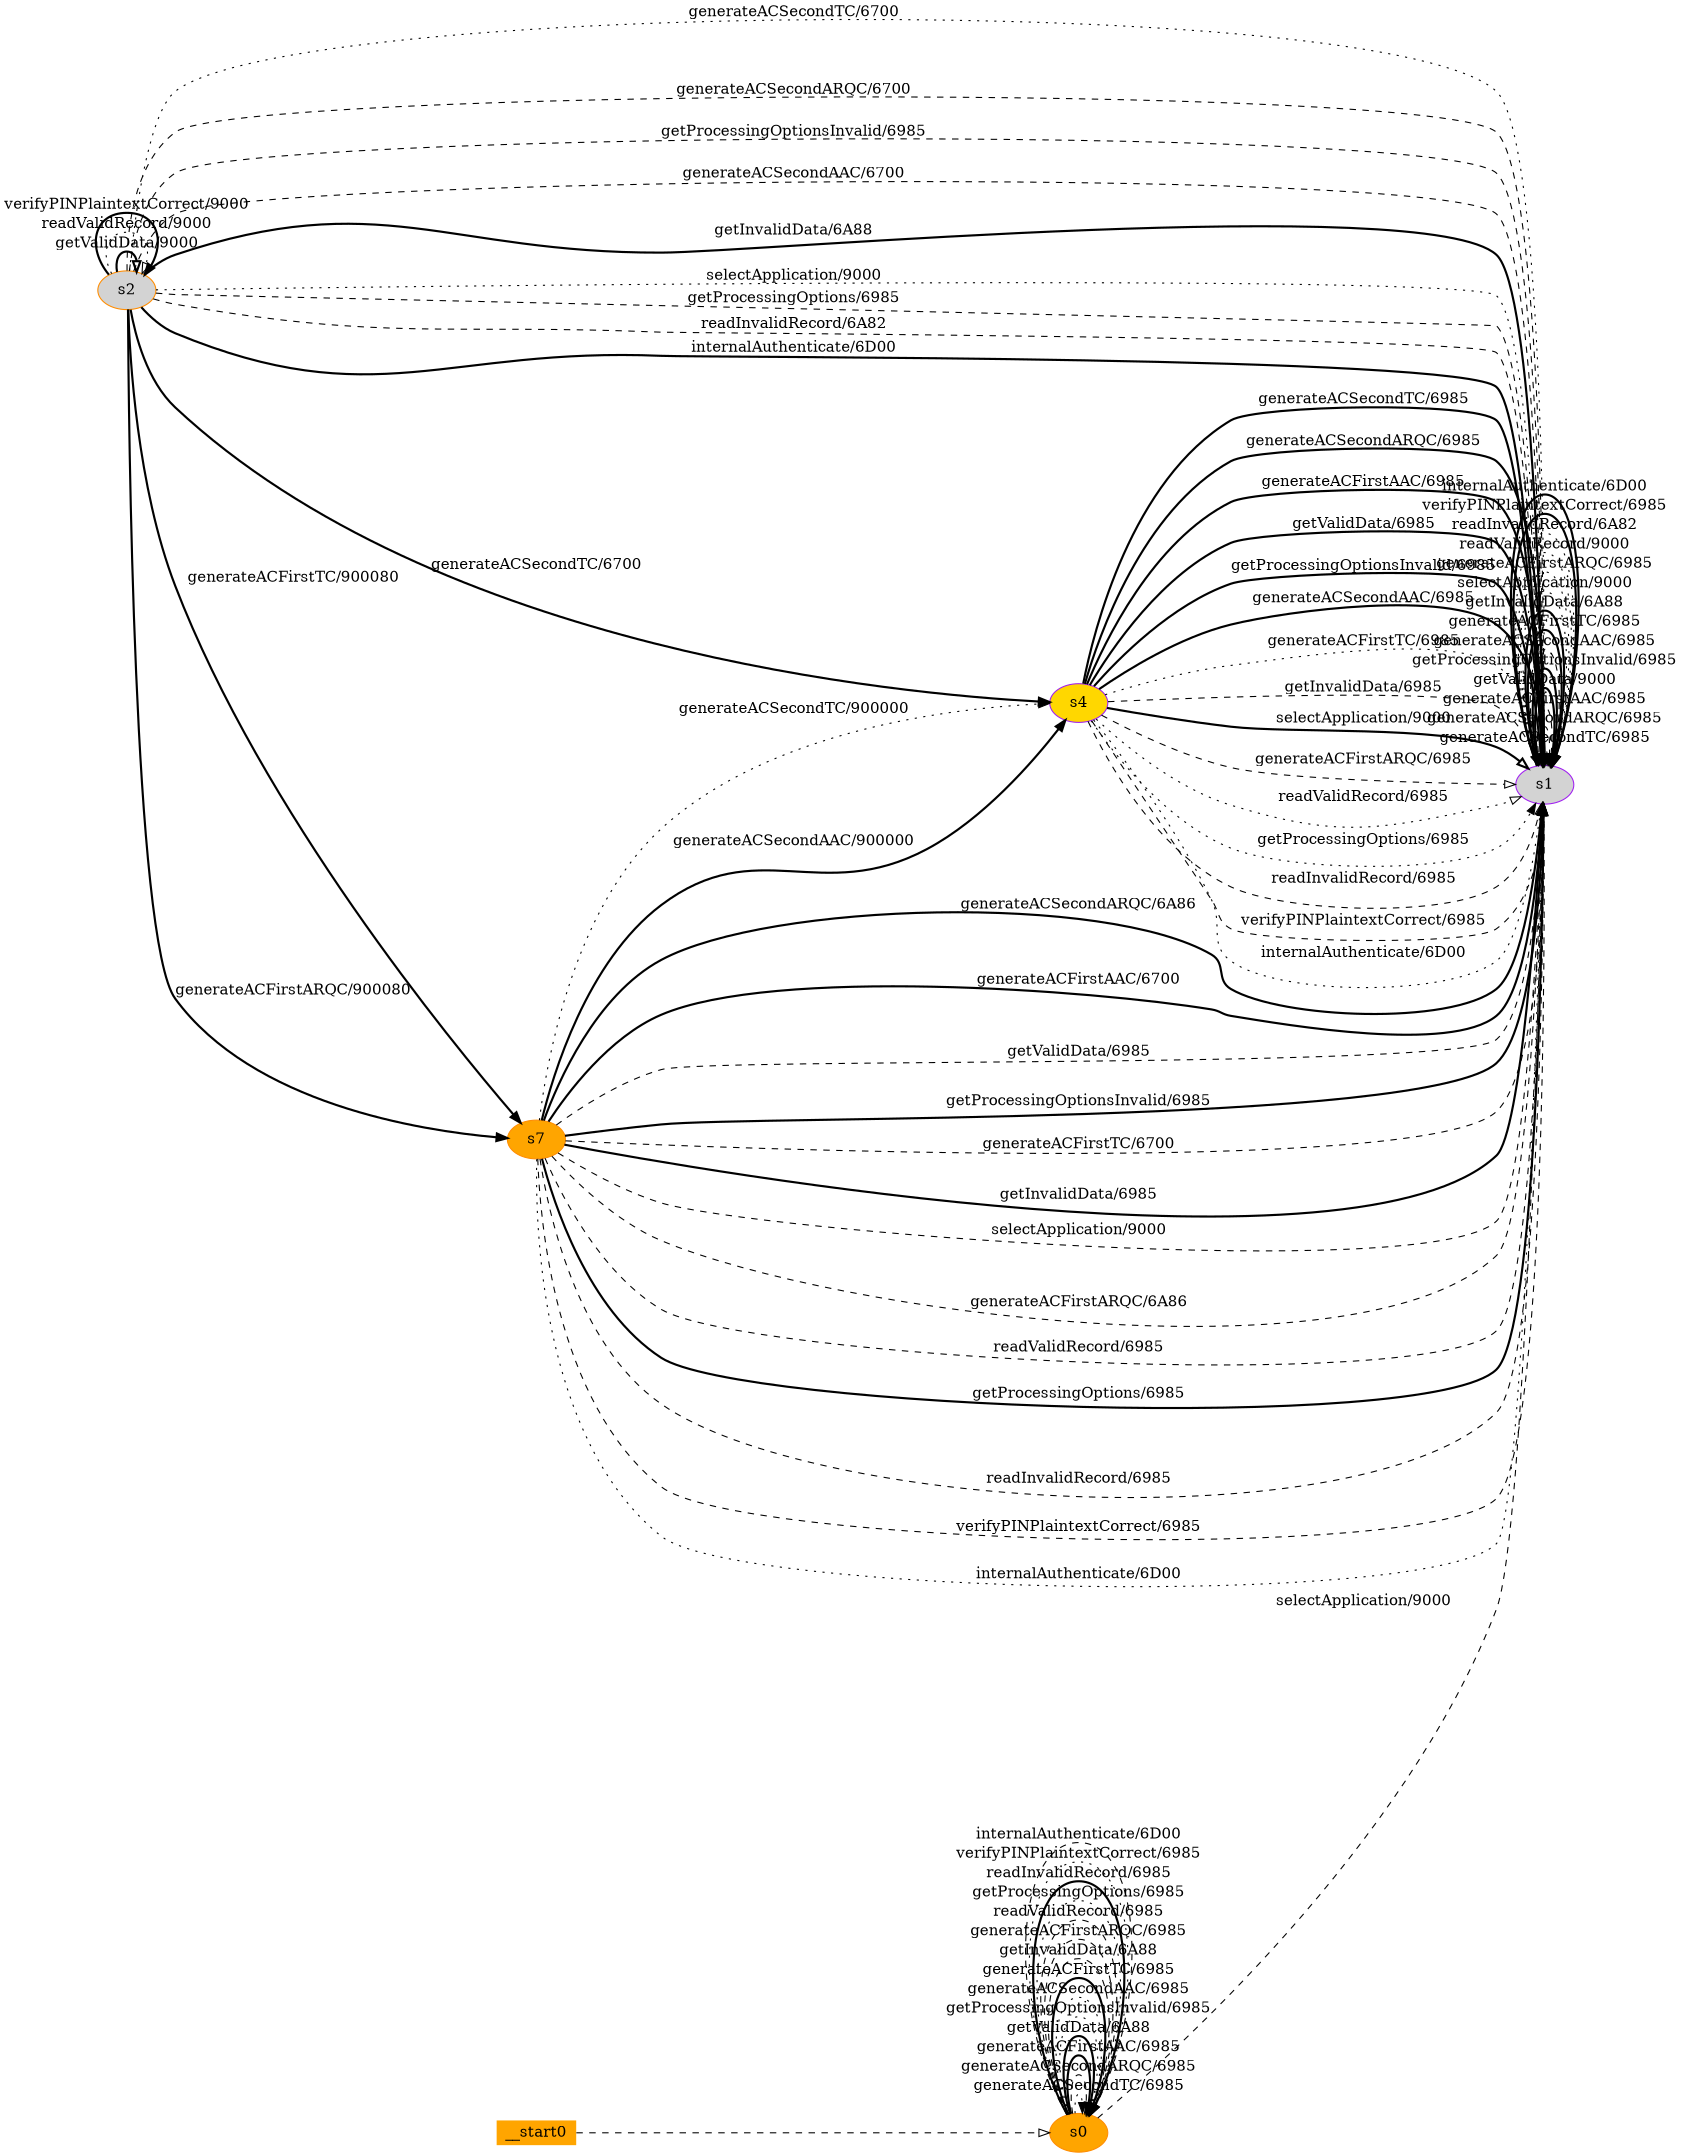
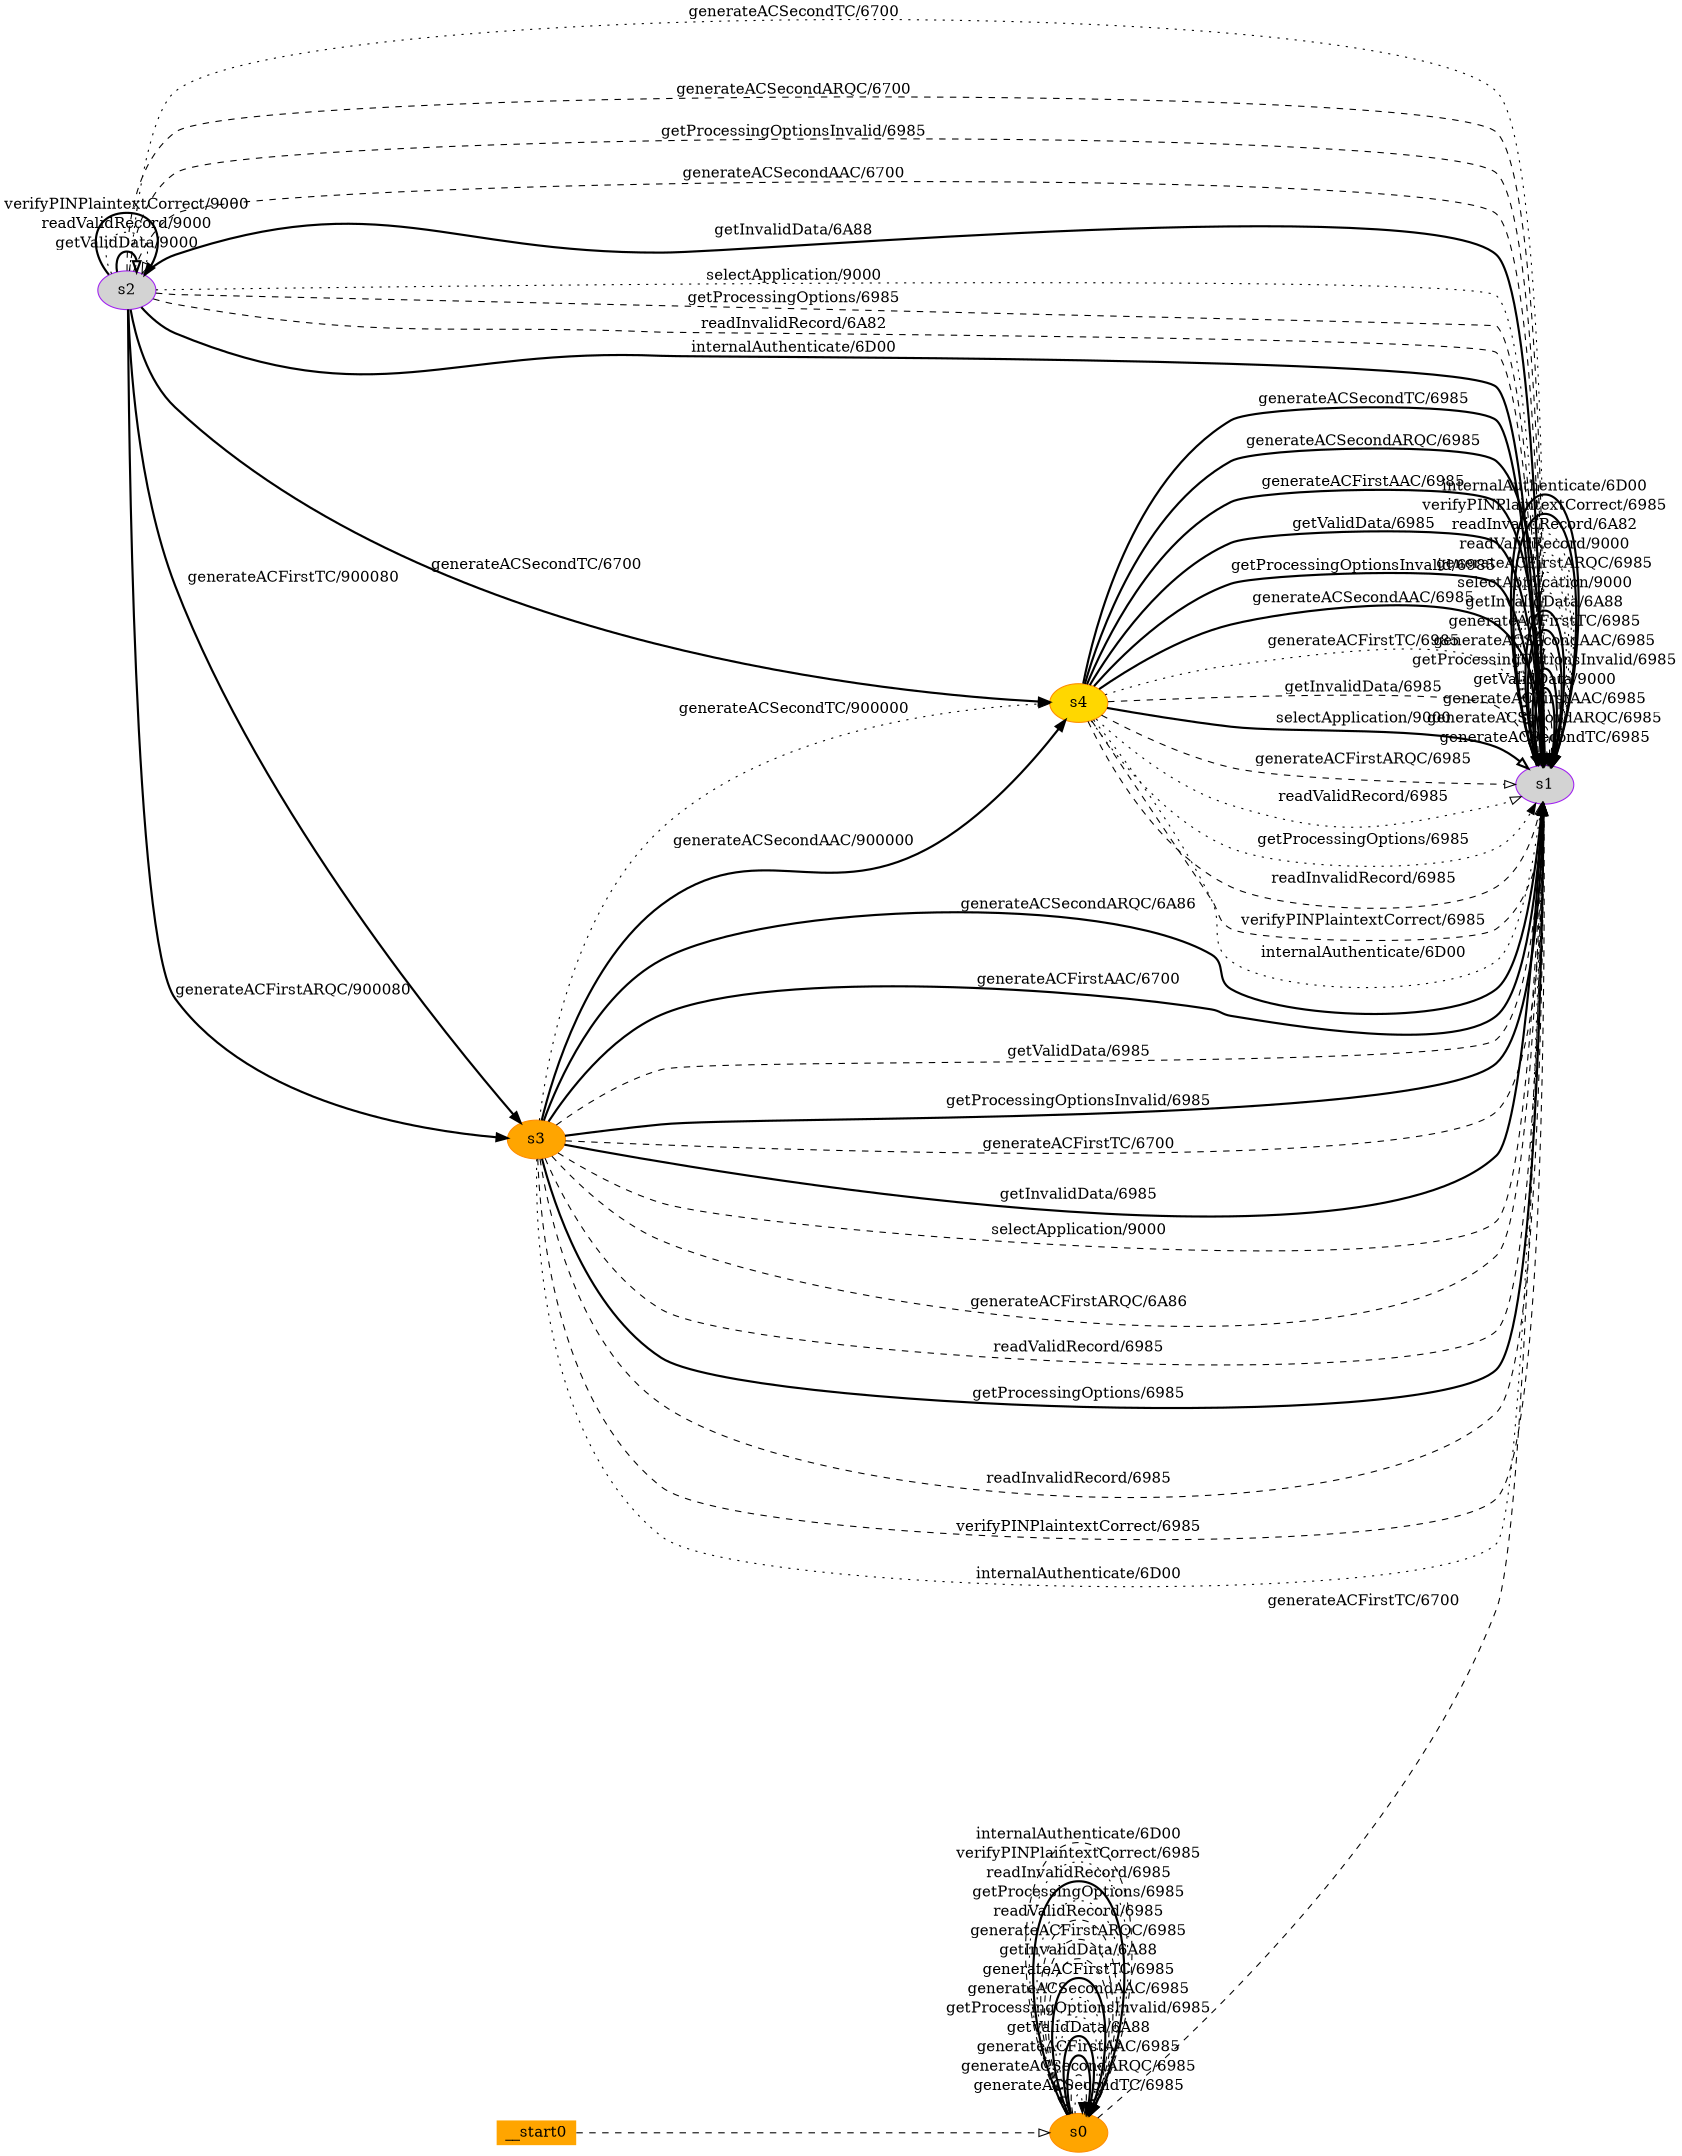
(127, 290) -> (127, 290)
(1079, 703) -> (1079, 703)
(536, 1140) -> (536, 1140)
(1364, 1601) -> (1364, 1601)
